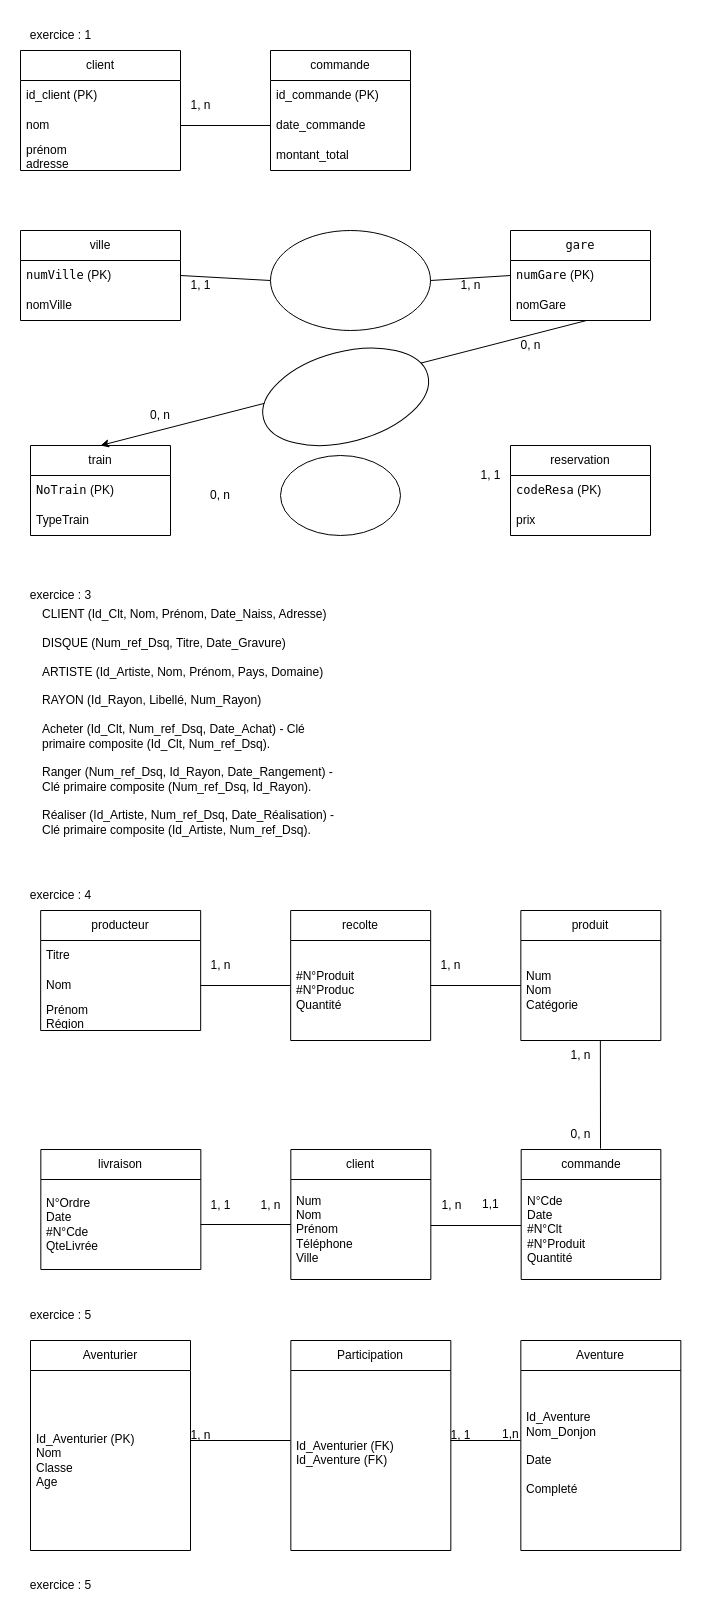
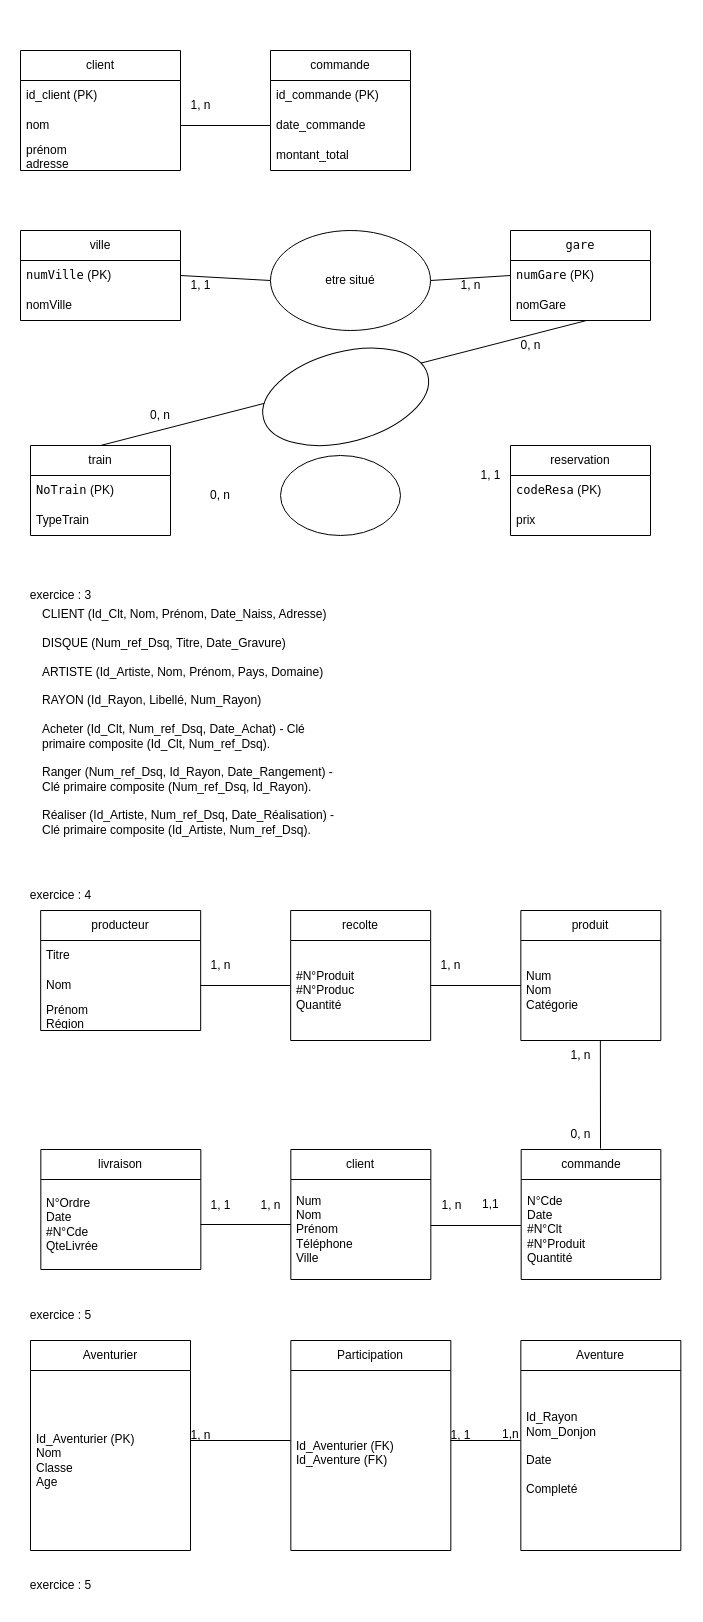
(61, 36) -> none
none -> (351, 281)
(108, 444) -> (105, 444)
(563, 1461) -> (560, 1461)
